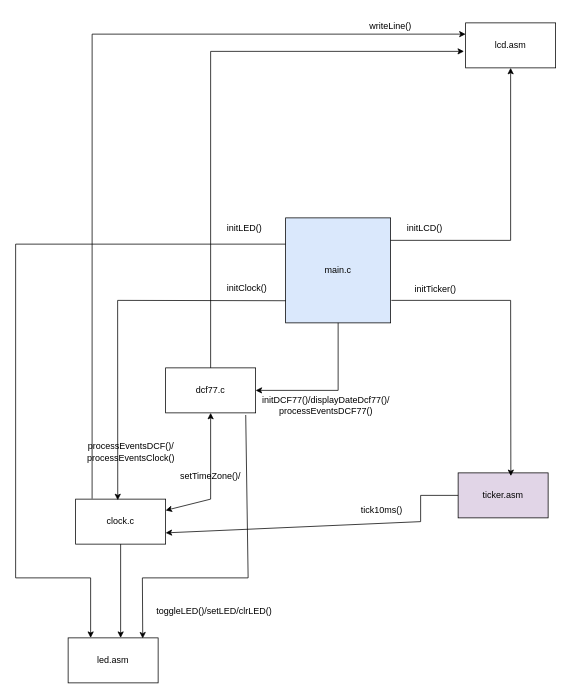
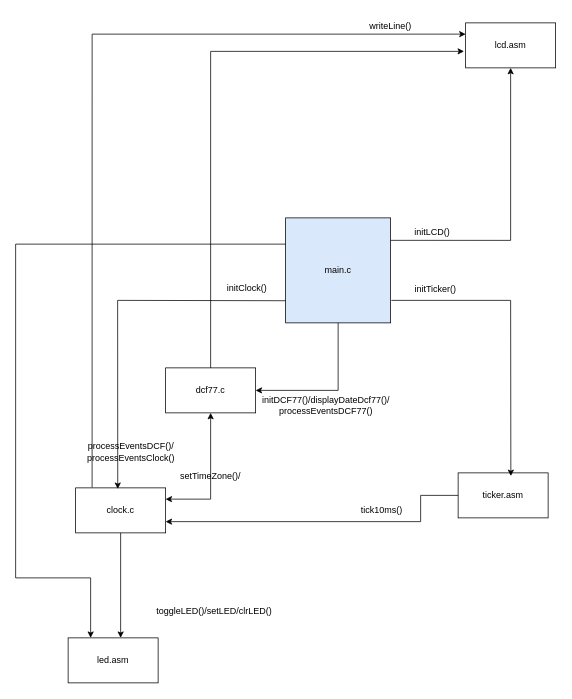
(435, 229) -> (443, 233)
(255, 233) -> none
(503, 495) -> (503, 495)
(120, 522) -> (120, 510)
(142, 604) -> none
